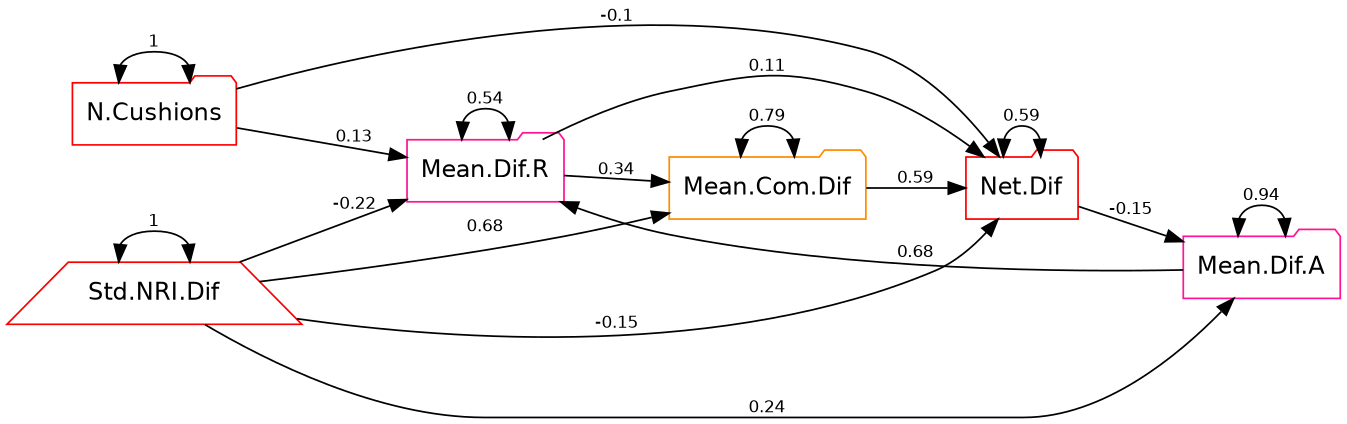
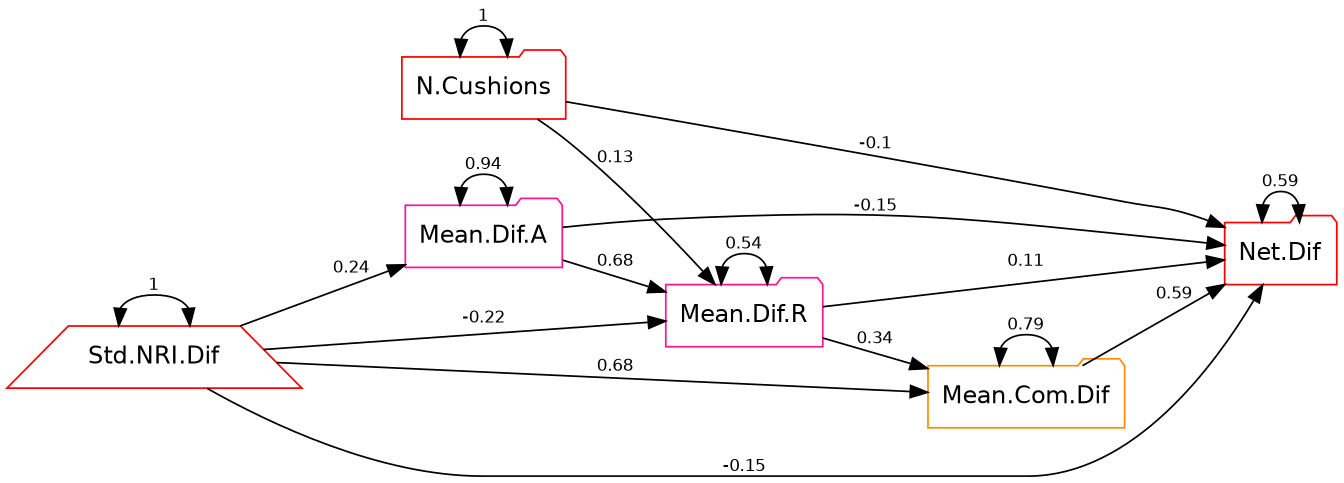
(1122, 221) -> (885, 215)
